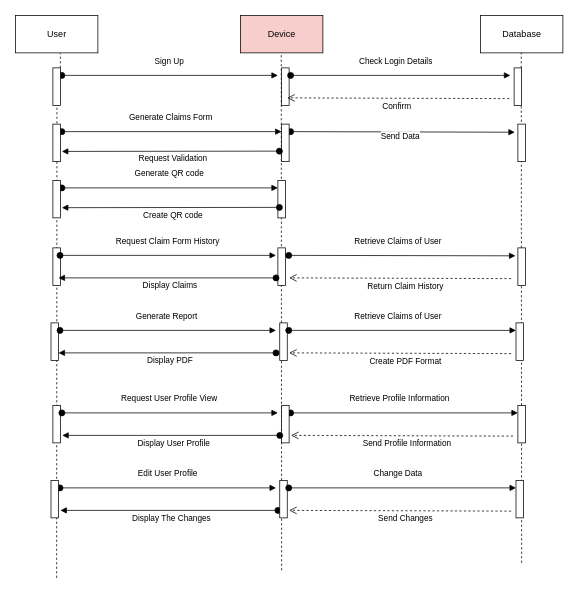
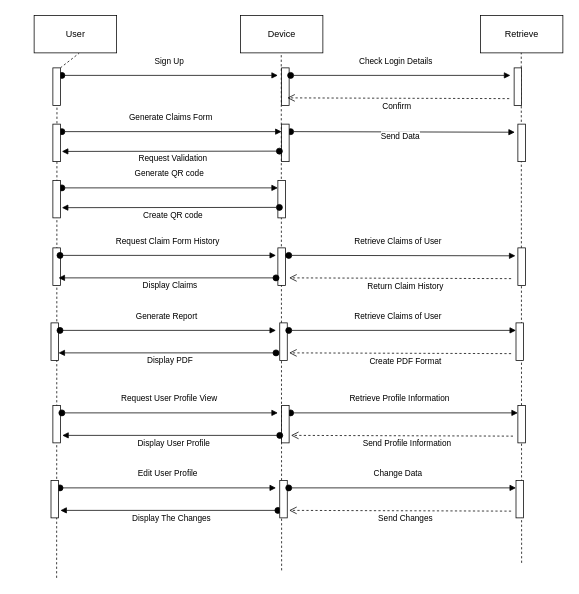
(57, 34) -> (75, 34)
(282, 34) -> (282, 34)
(522, 34) -> (522, 34)
